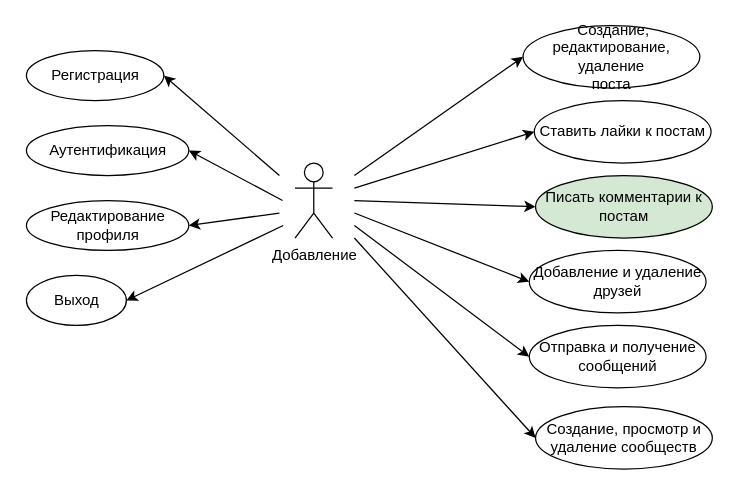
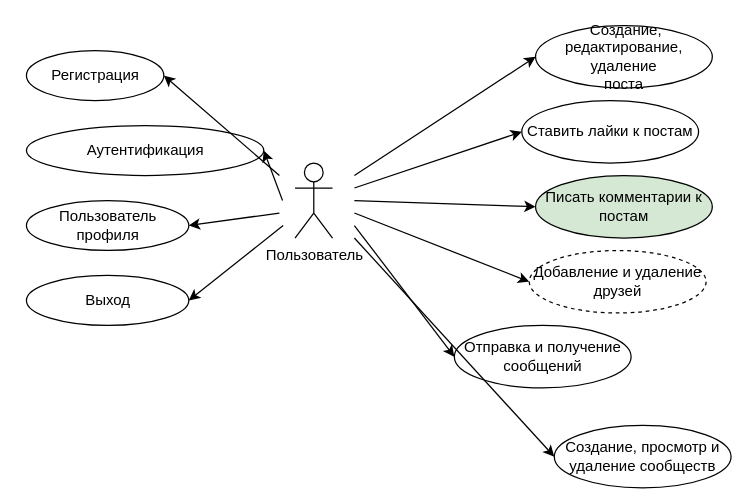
(612, 57) -> (624, 57)
(623, 132) -> (610, 132)
(108, 151) -> (145, 151)
(108, 226) -> (108, 226)
(315, 256) -> (315, 256)
(618, 282) -> (618, 282)
(76, 301) -> (108, 301)
(618, 357) -> (543, 357)
(624, 438) -> (643, 457)
